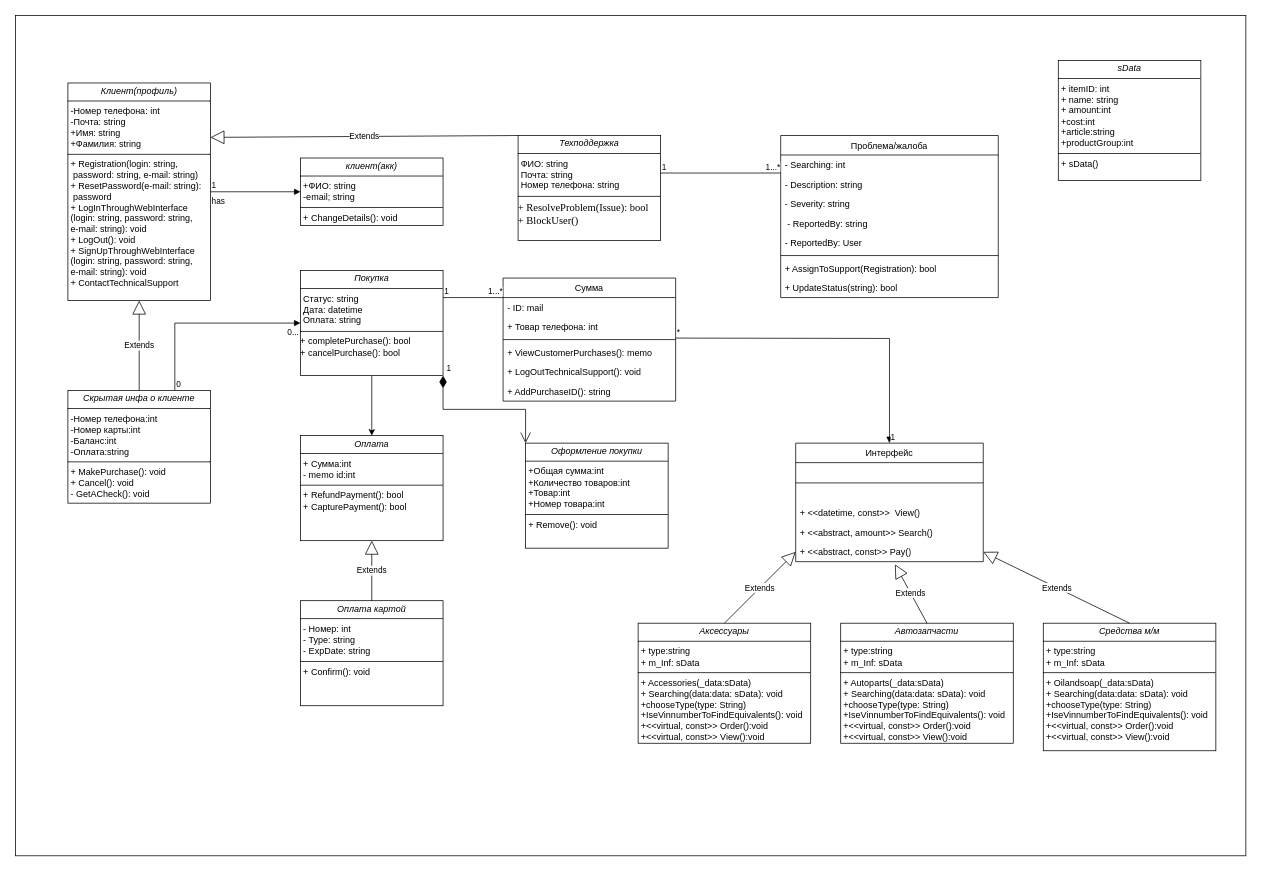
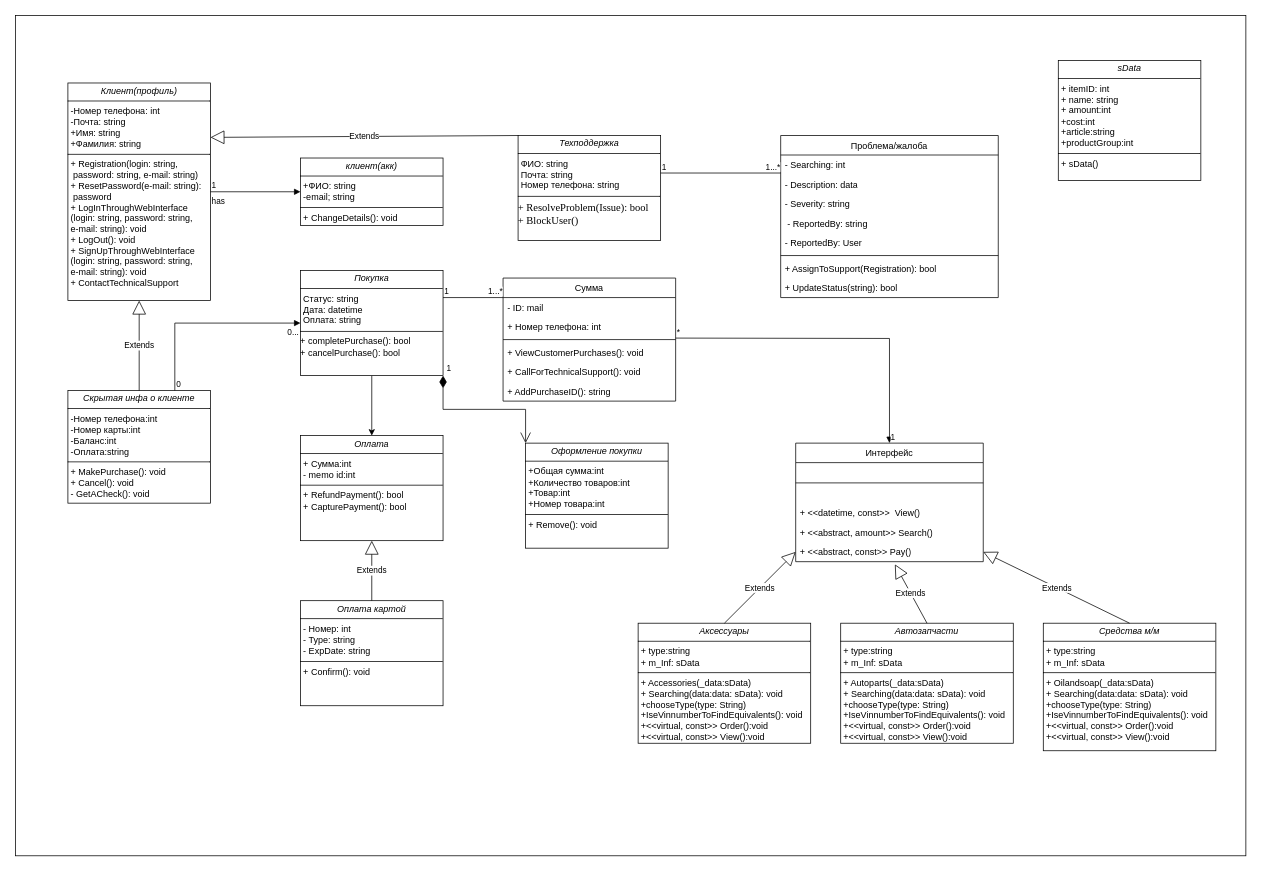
(831, 185) -> (827, 185)
(554, 328) -> (554, 328)
(581, 353) -> (580, 353)
(581, 373) -> (581, 373)
